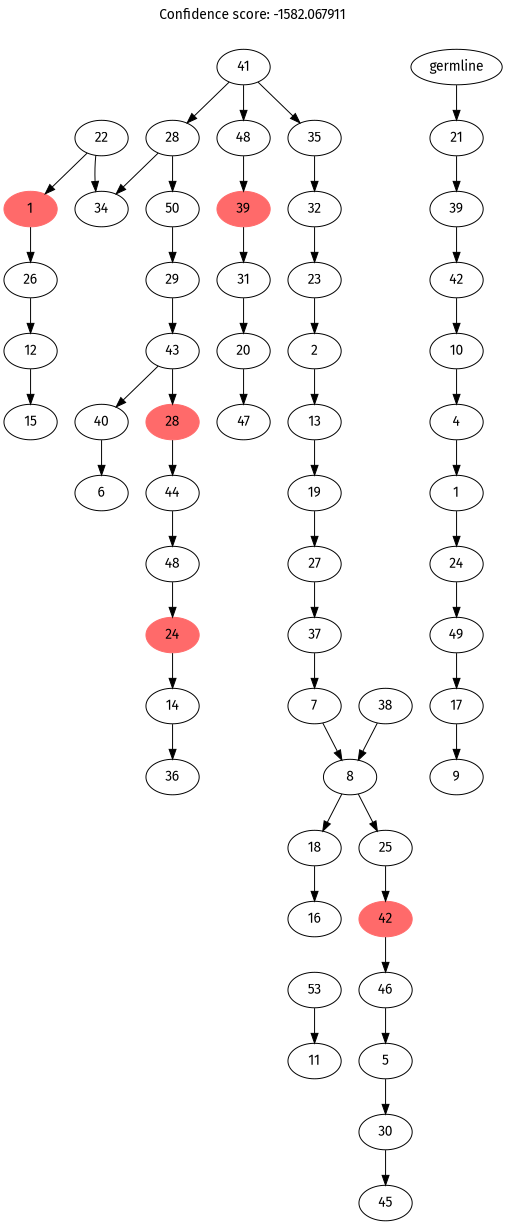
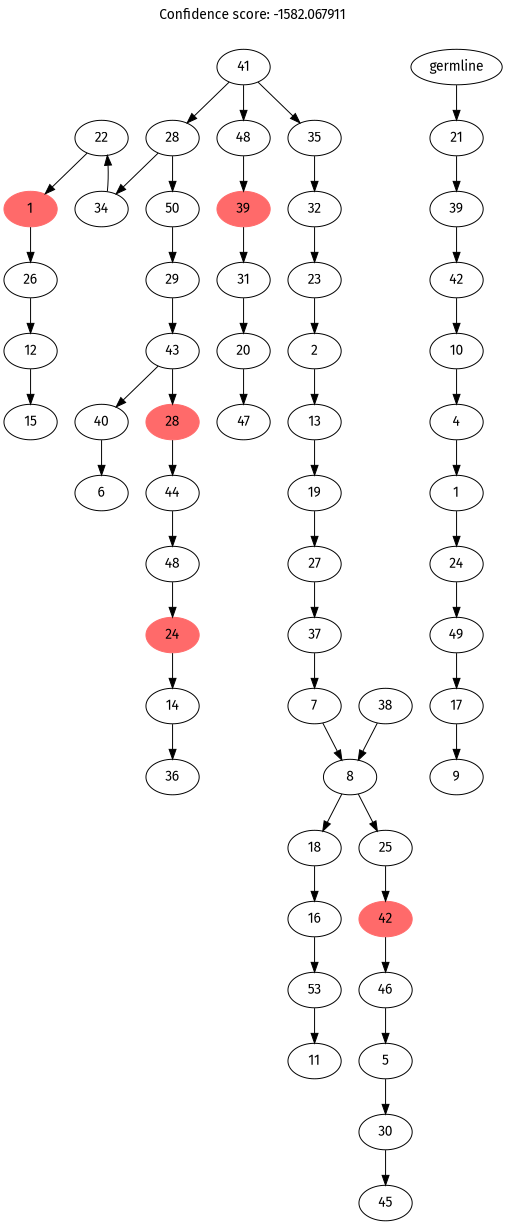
(95, 168) -> (108, 178)
none -> (315, 950)
